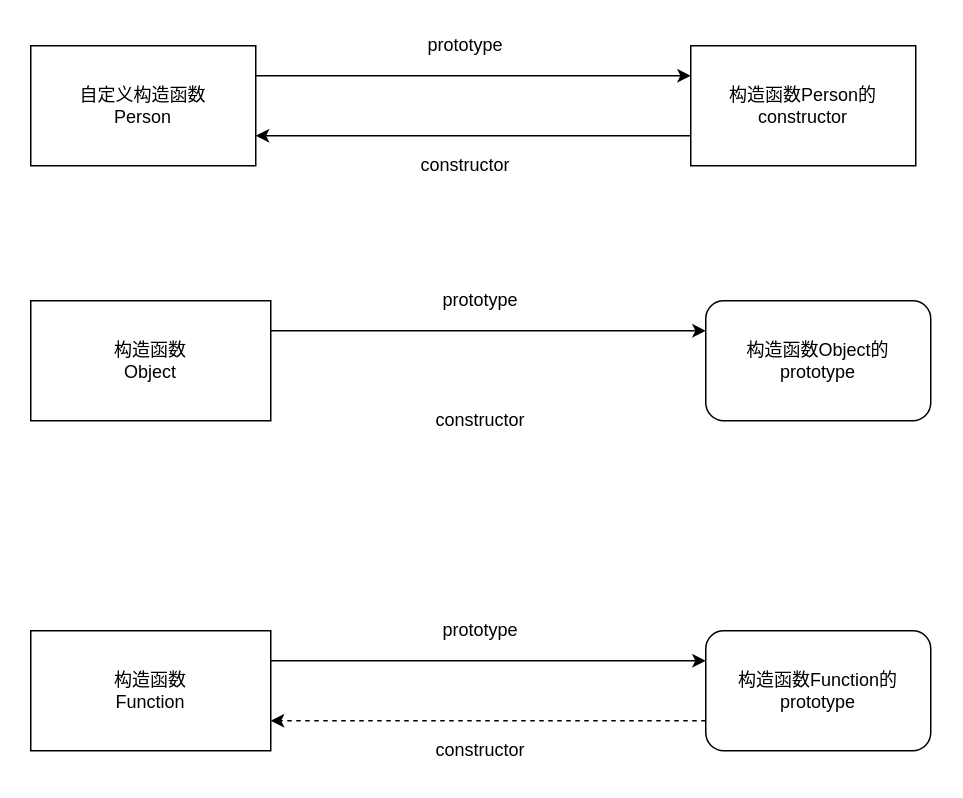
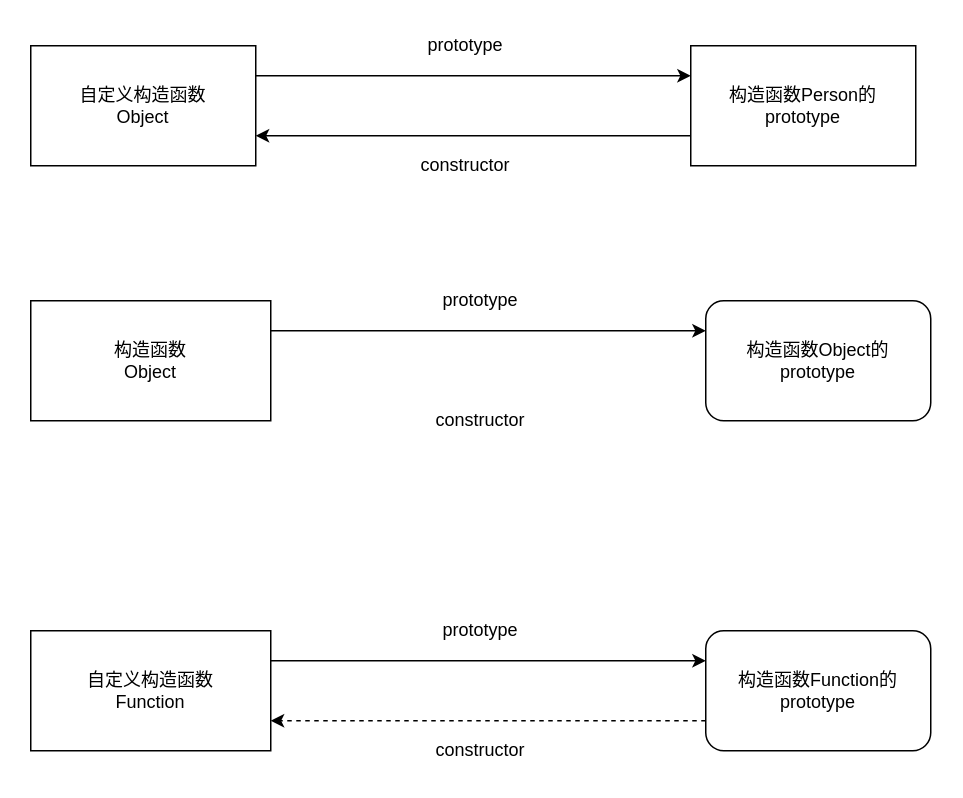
(143, 106) -> (143, 106)
(803, 106) -> (803, 106)
(151, 691) -> (151, 691)
